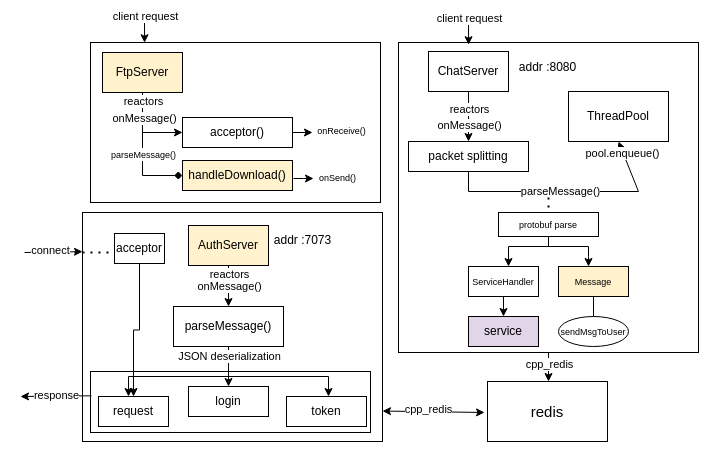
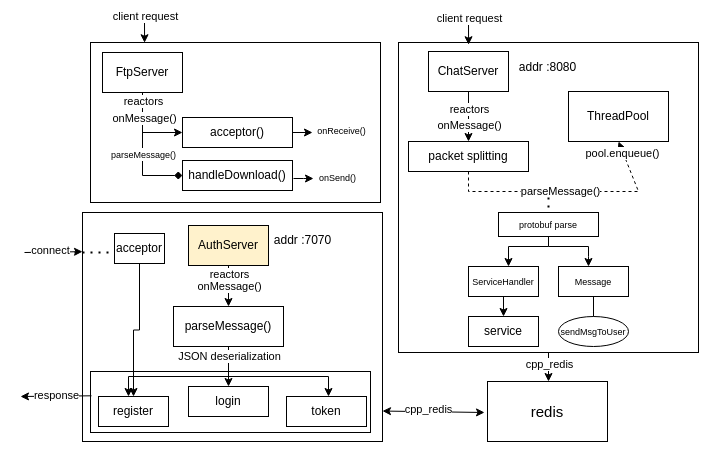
(143, 73) -> (143, 73)
(238, 176) -> (238, 176)
(486, 192) -> (486, 192)
(303, 241) -> (303, 241)
(594, 282) -> (594, 282)
(504, 332) -> (504, 332)
(134, 412) -> (134, 412)
